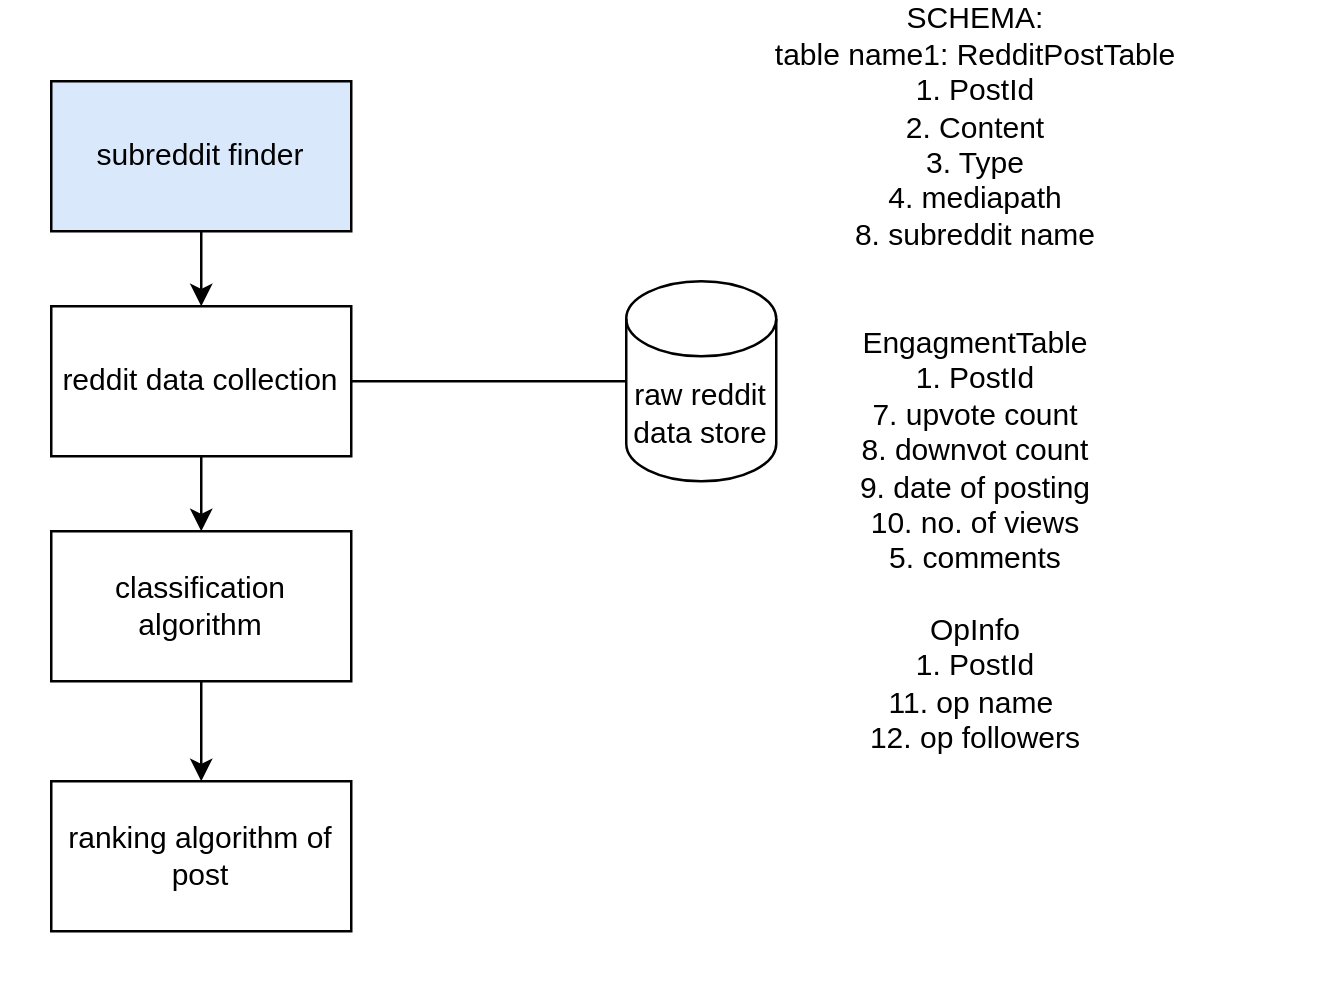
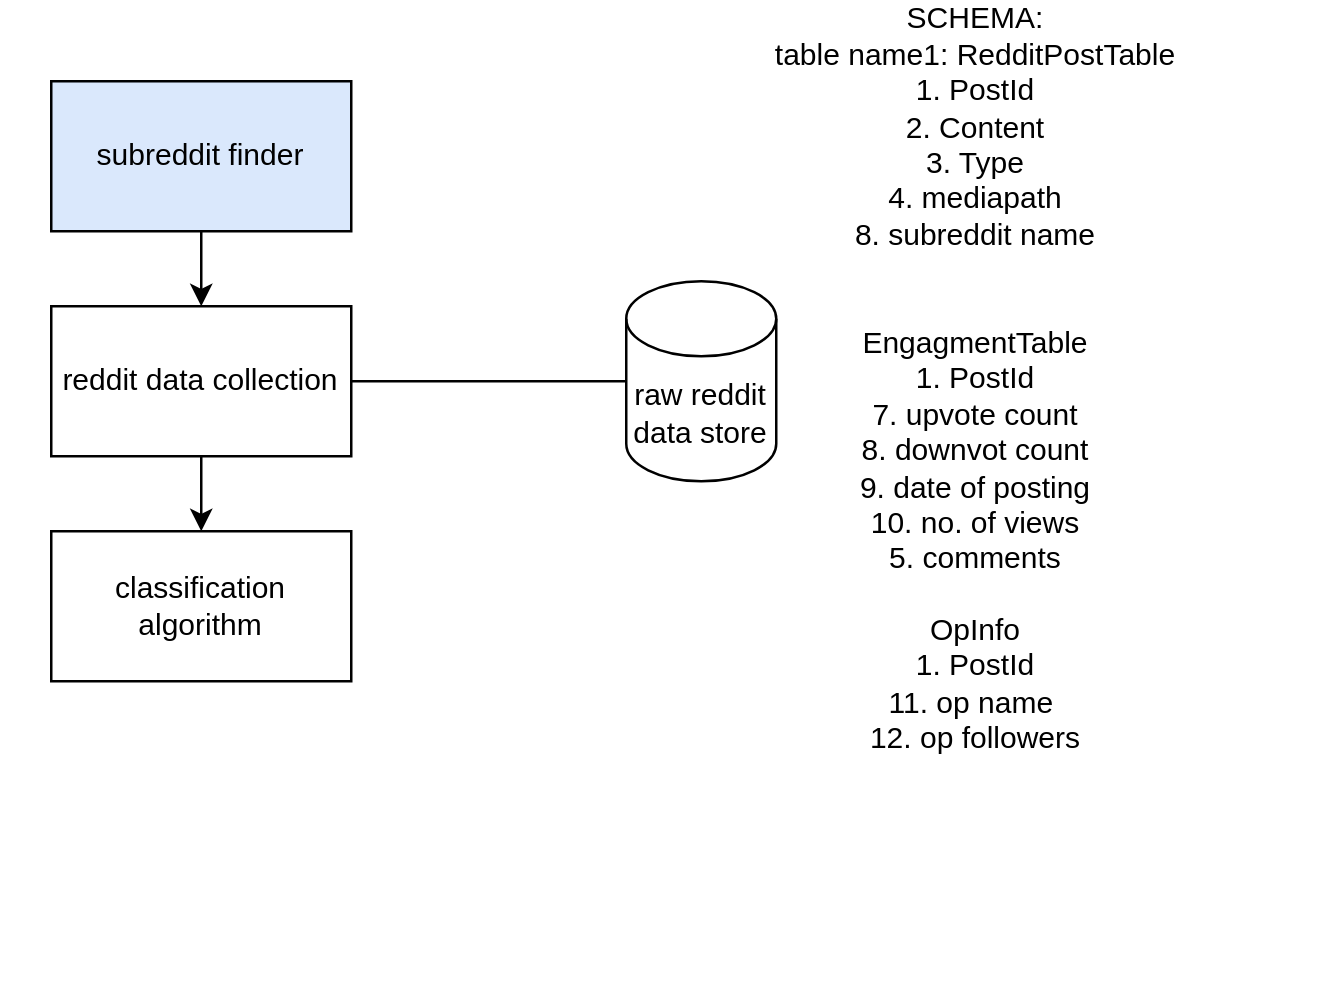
(201, 723) -> none
(201, 856) -> none
